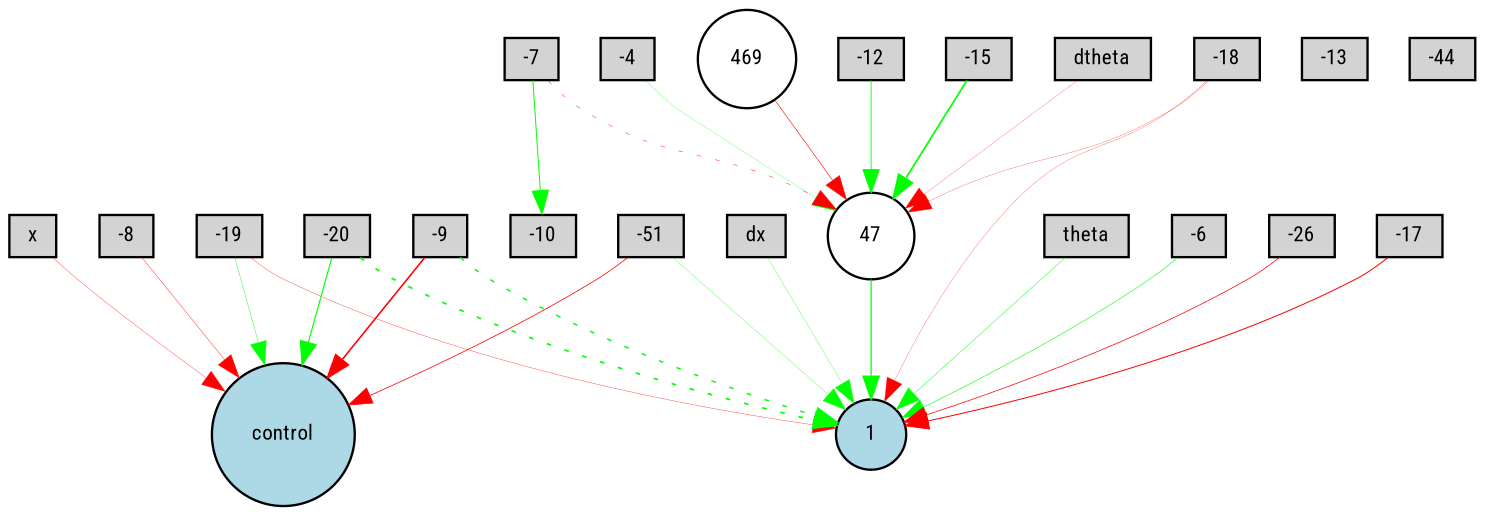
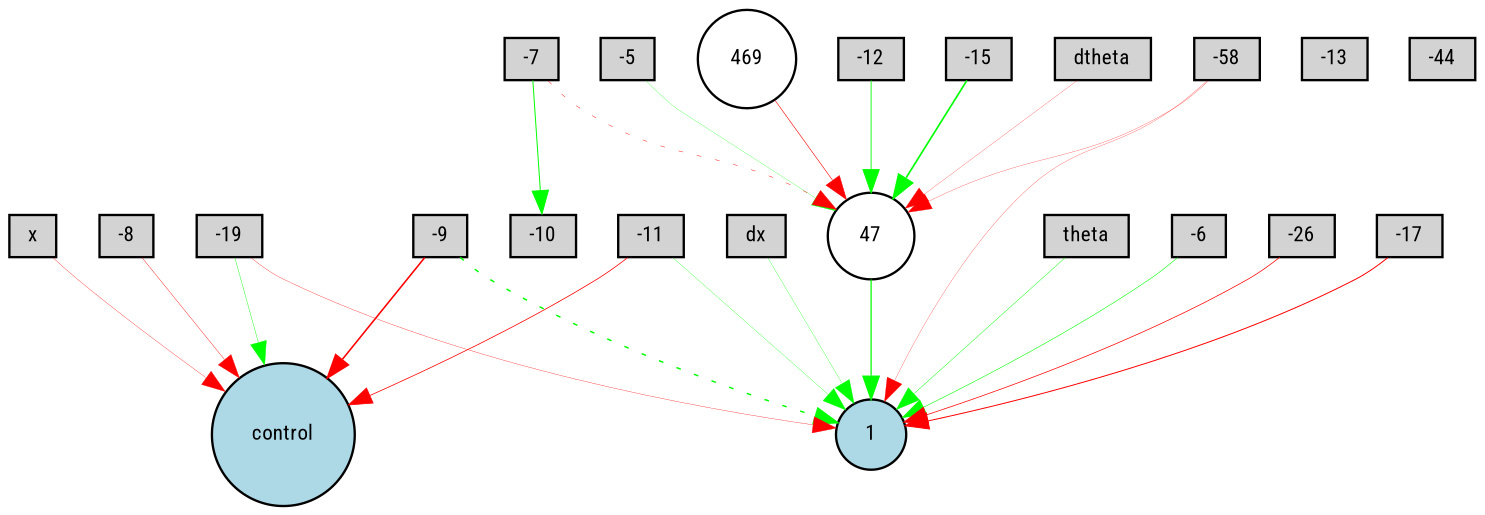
(628, 59) -> (628, 59)
(1227, 59) -> (1227, 59)
(337, 236) -> none
(651, 236) -> (651, 236)
